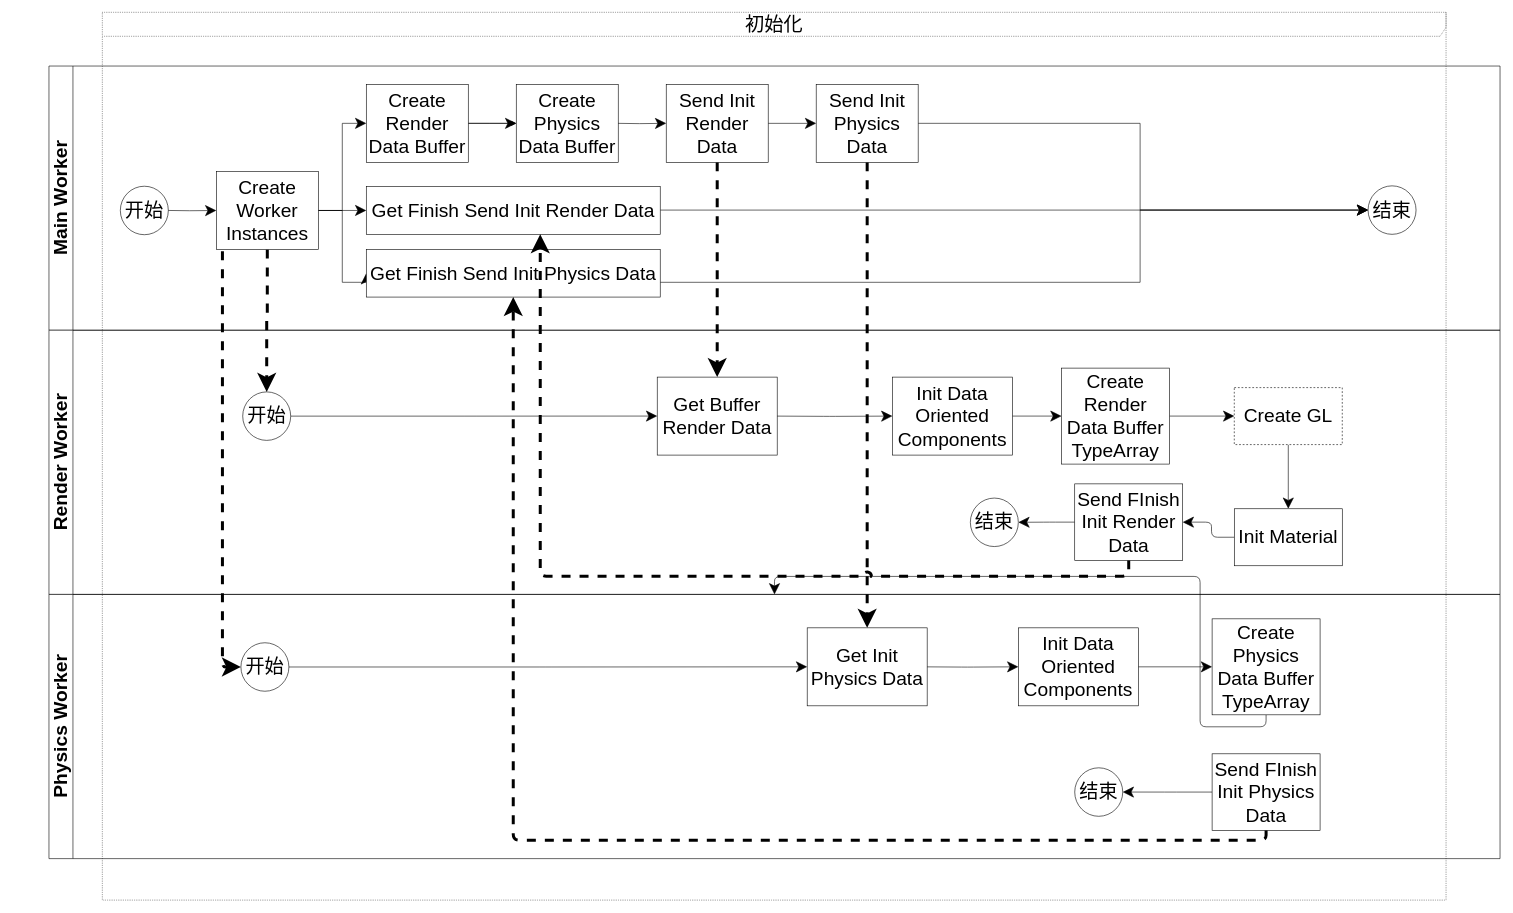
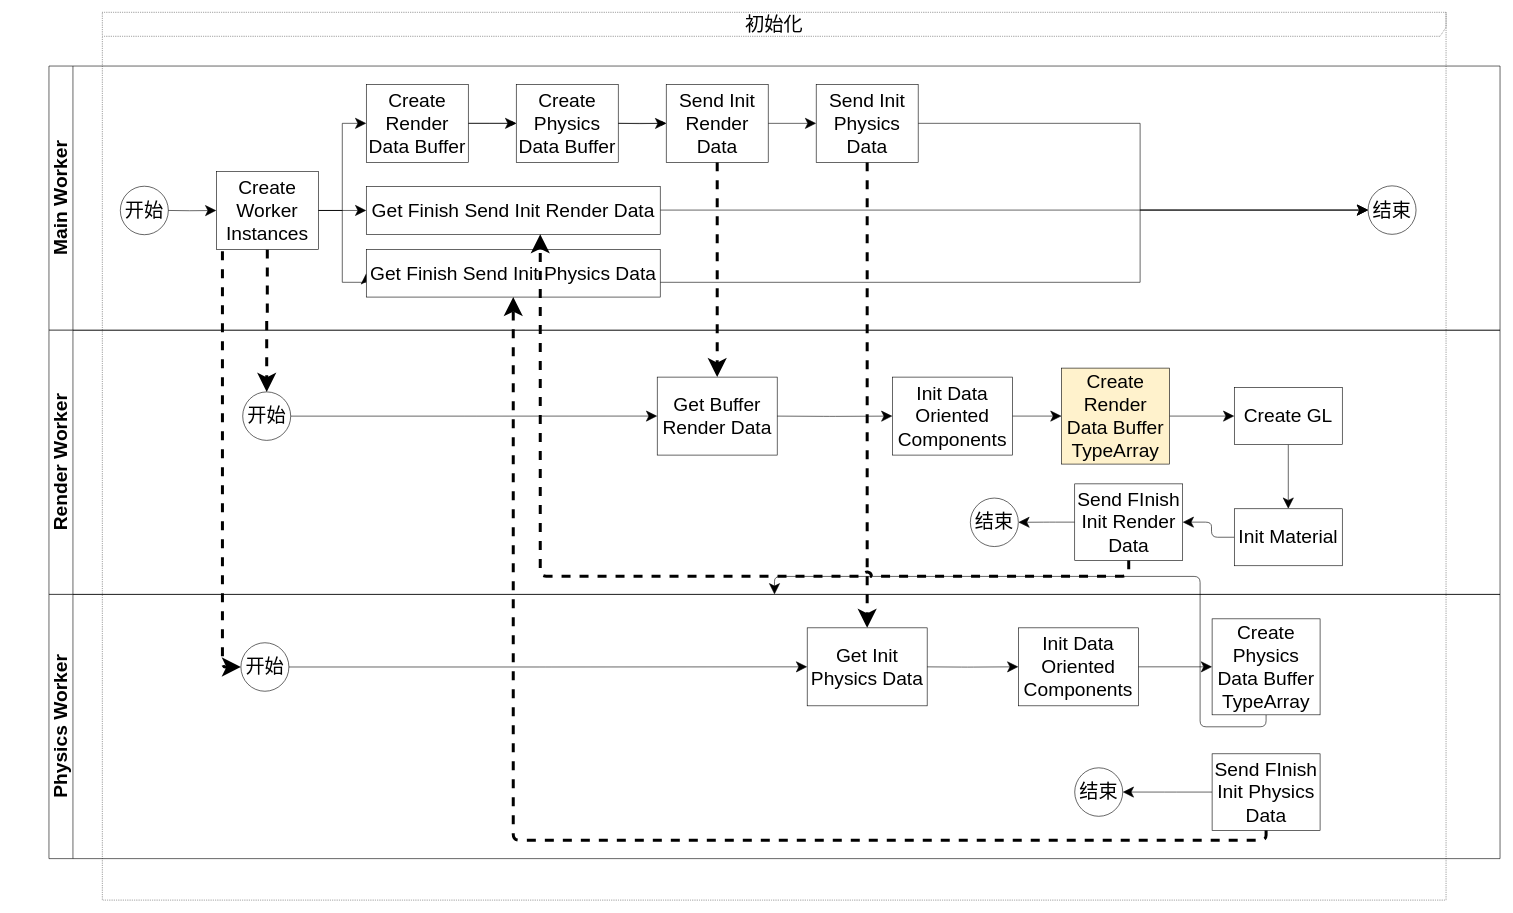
none -> (660, 123)
(1116, 416) -> (1116, 416)
(1289, 416) -> (1289, 416)
